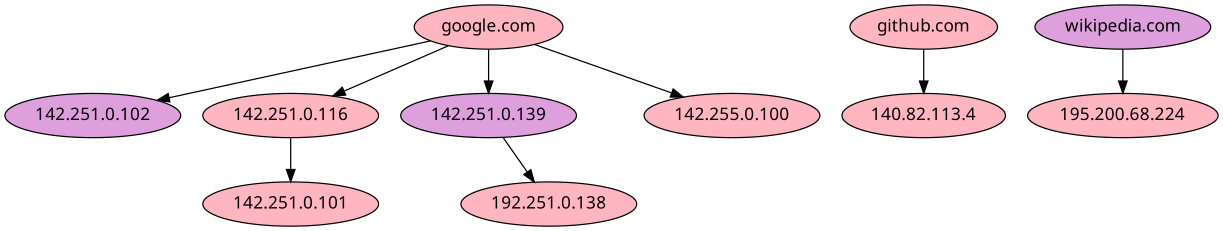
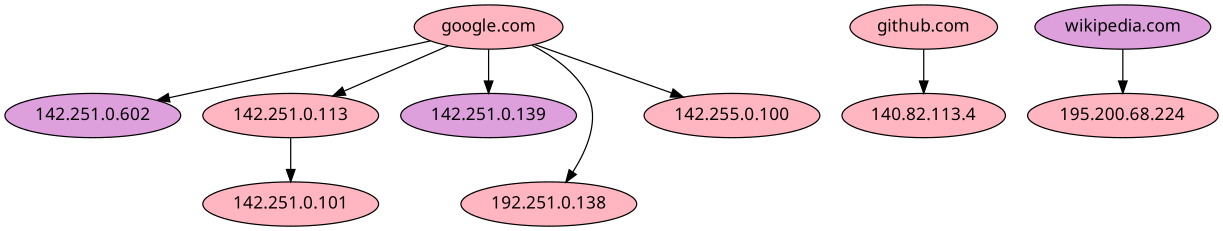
(93, 116) -> (93, 116)
(291, 116) -> (291, 116)
(515, 155) -> (589, 98)
